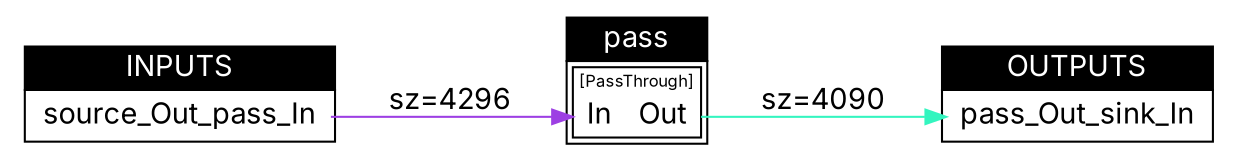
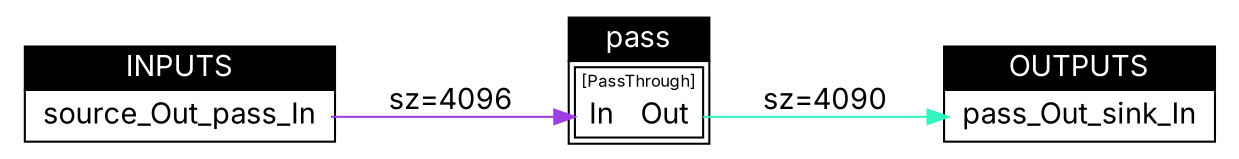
(451, 101) -> (452, 101)
